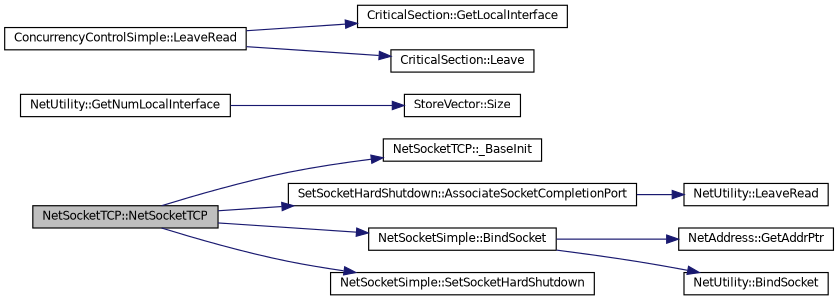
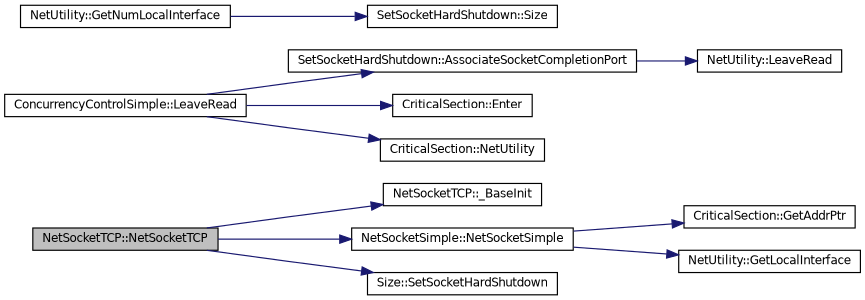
(462, 16) -> (462, 106)
(462, 61) -> (462, 150)
(462, 106) -> (462, 16)
(250, 209) -> (284, 84)
(462, 239) -> (462, 239)
(756, 239) -> (770, 217)
(462, 284) -> (462, 284)
(756, 284) -> (770, 261)
